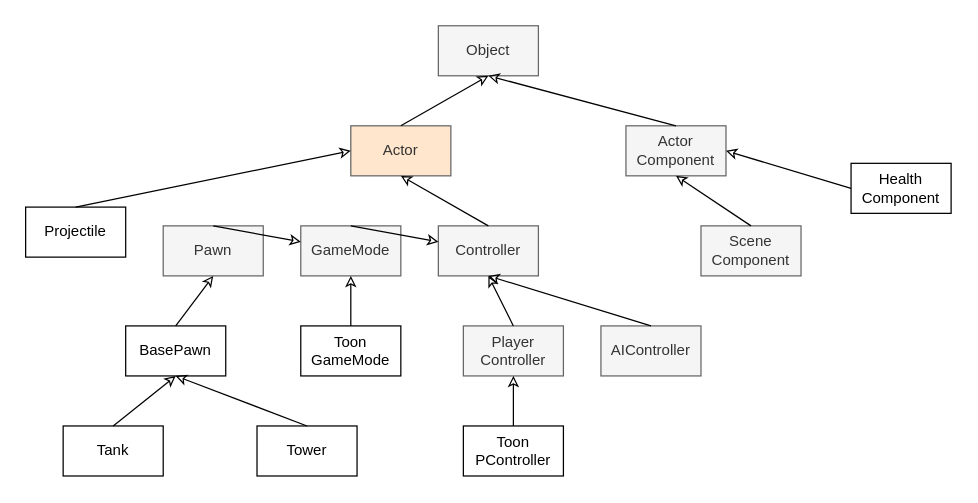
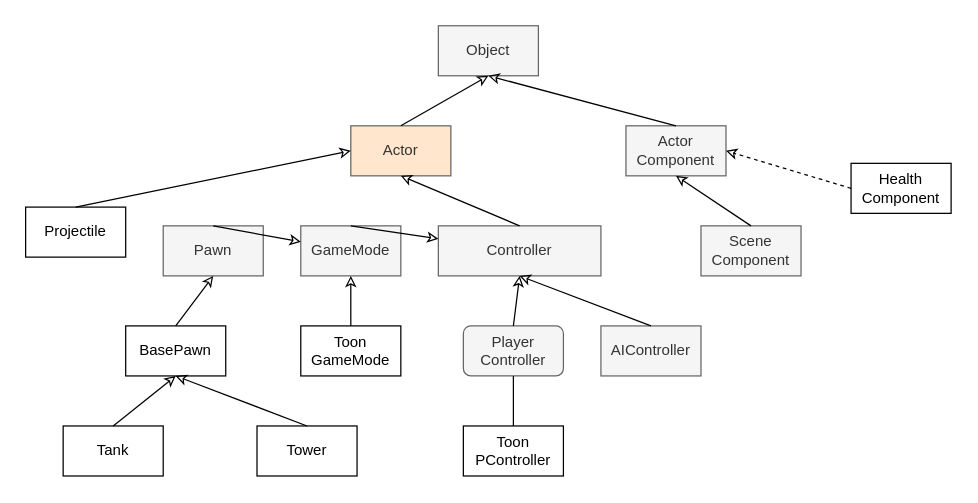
(791, 170) -> (791, 170)
(488, 251) -> (519, 251)
(513, 351) -> (513, 351)
(513, 386) -> (513, 382)
